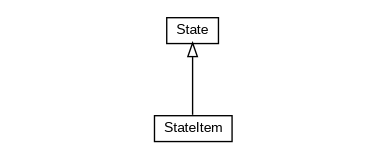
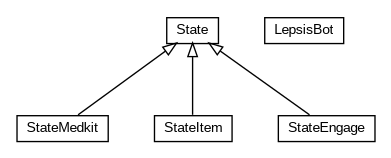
none -> (304, 30)
none -> (62, 128)
none -> (326, 128)
